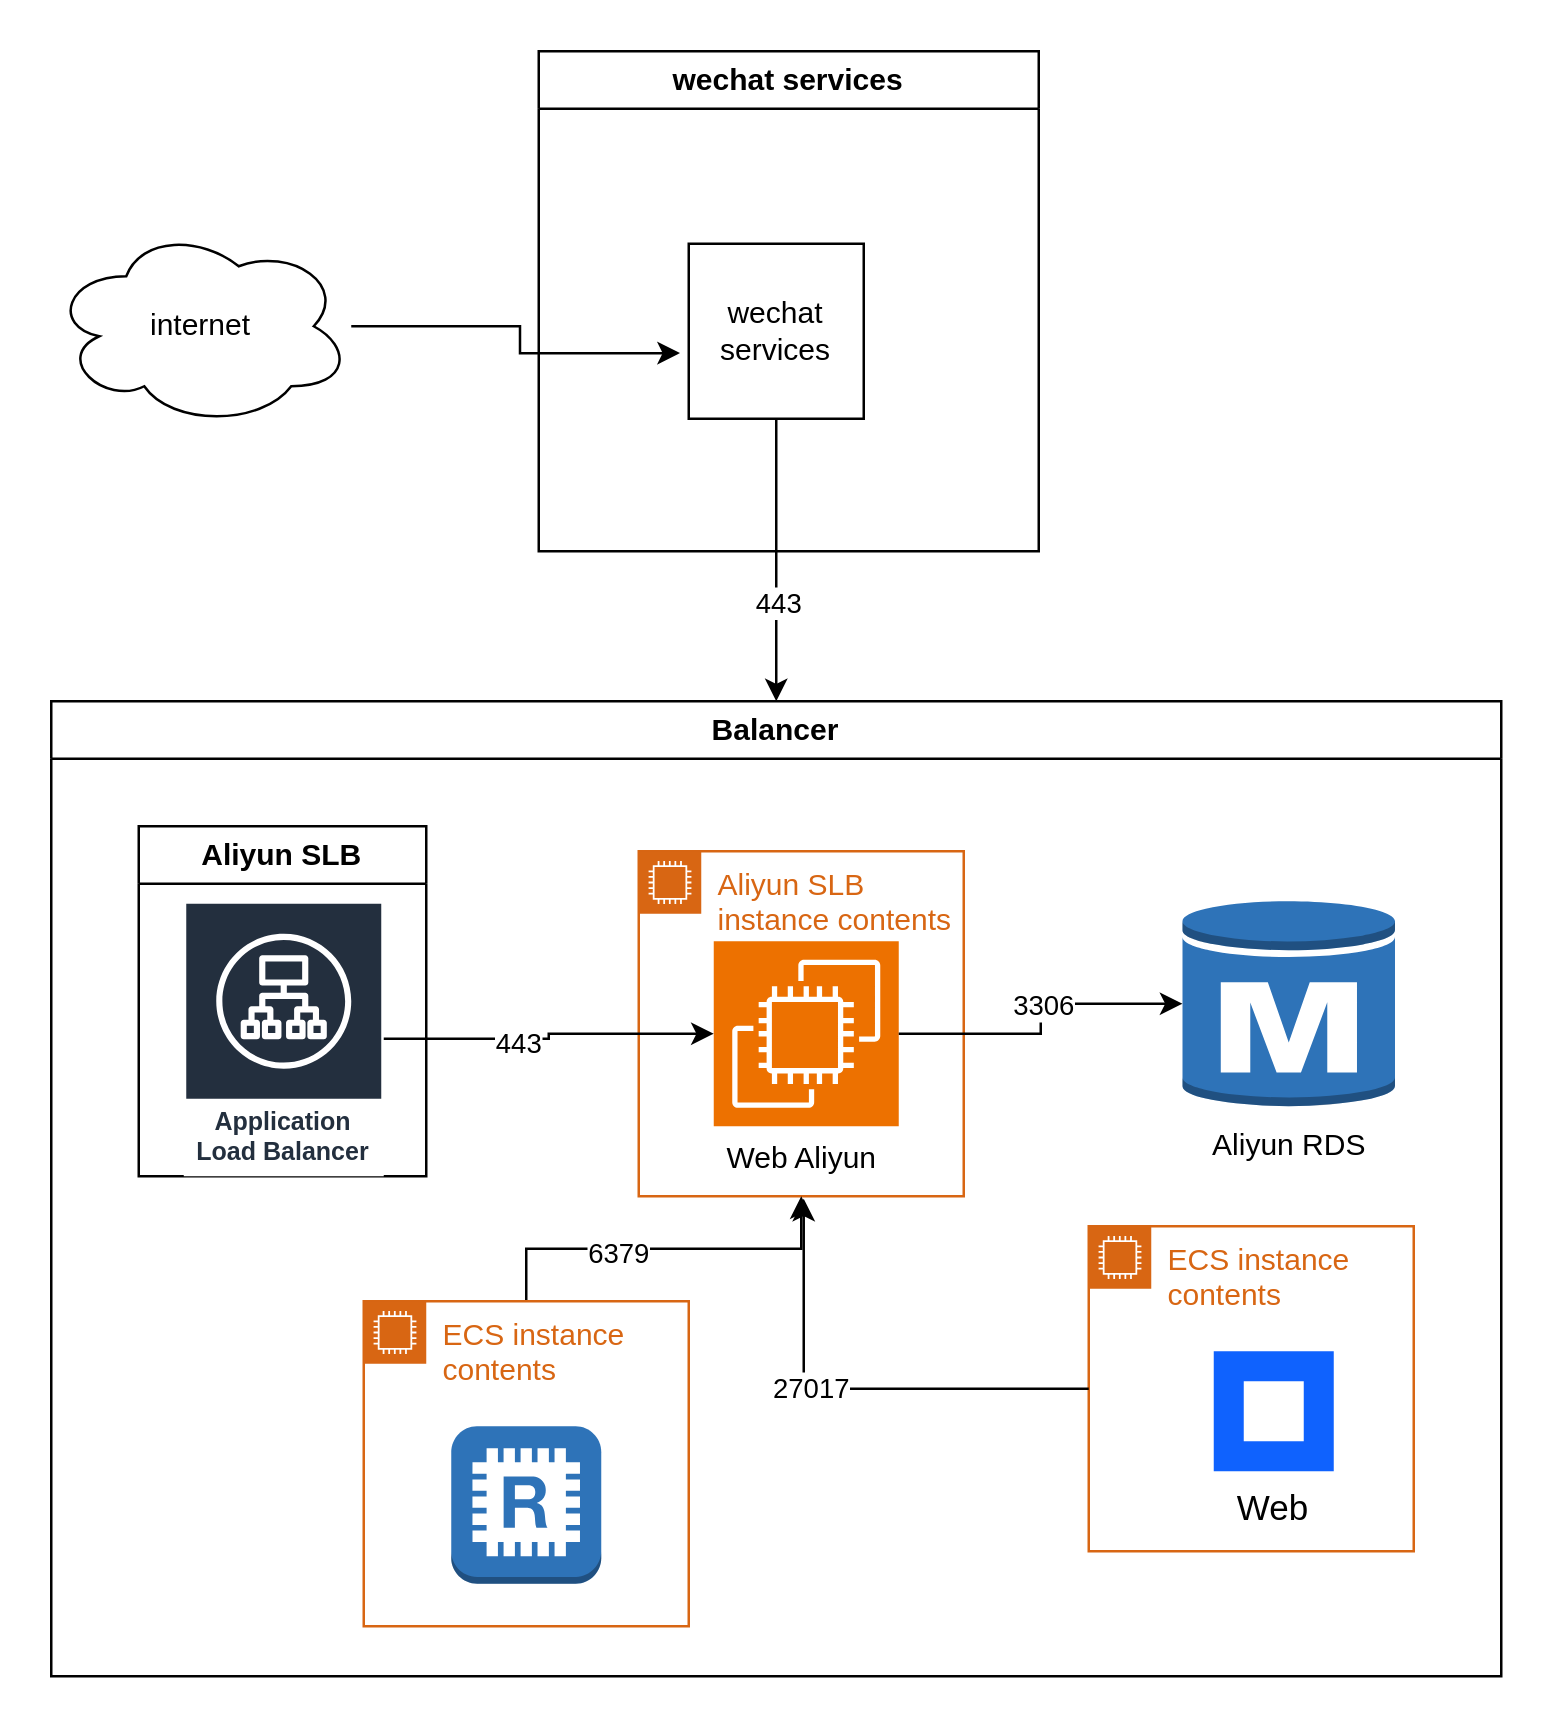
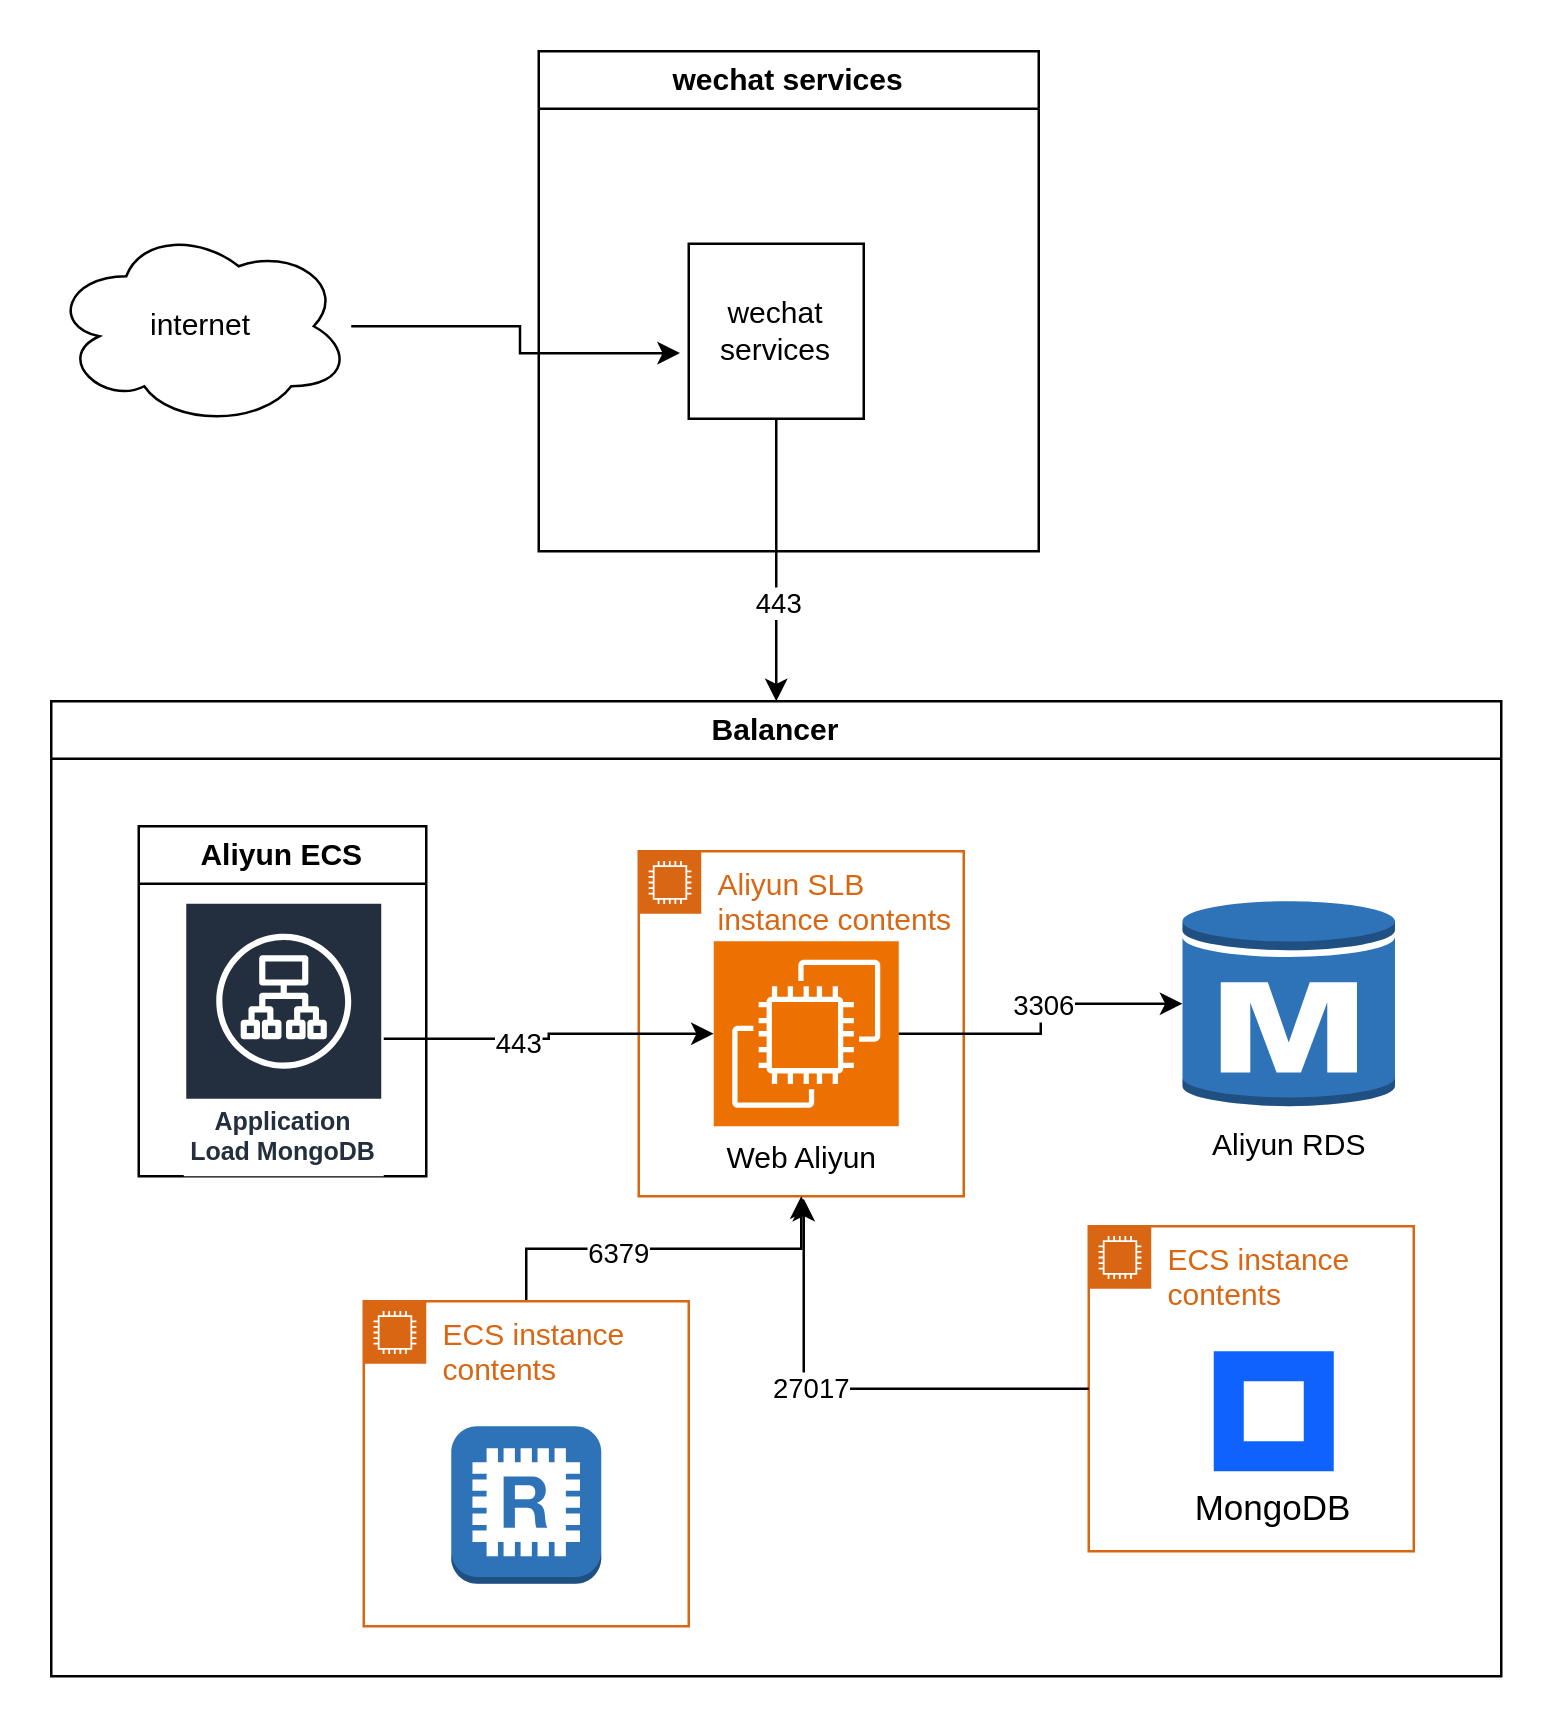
(283, 856) -> (283, 856)
(284, 1136) -> (284, 1136)
(1273, 1508) -> (1273, 1508)
